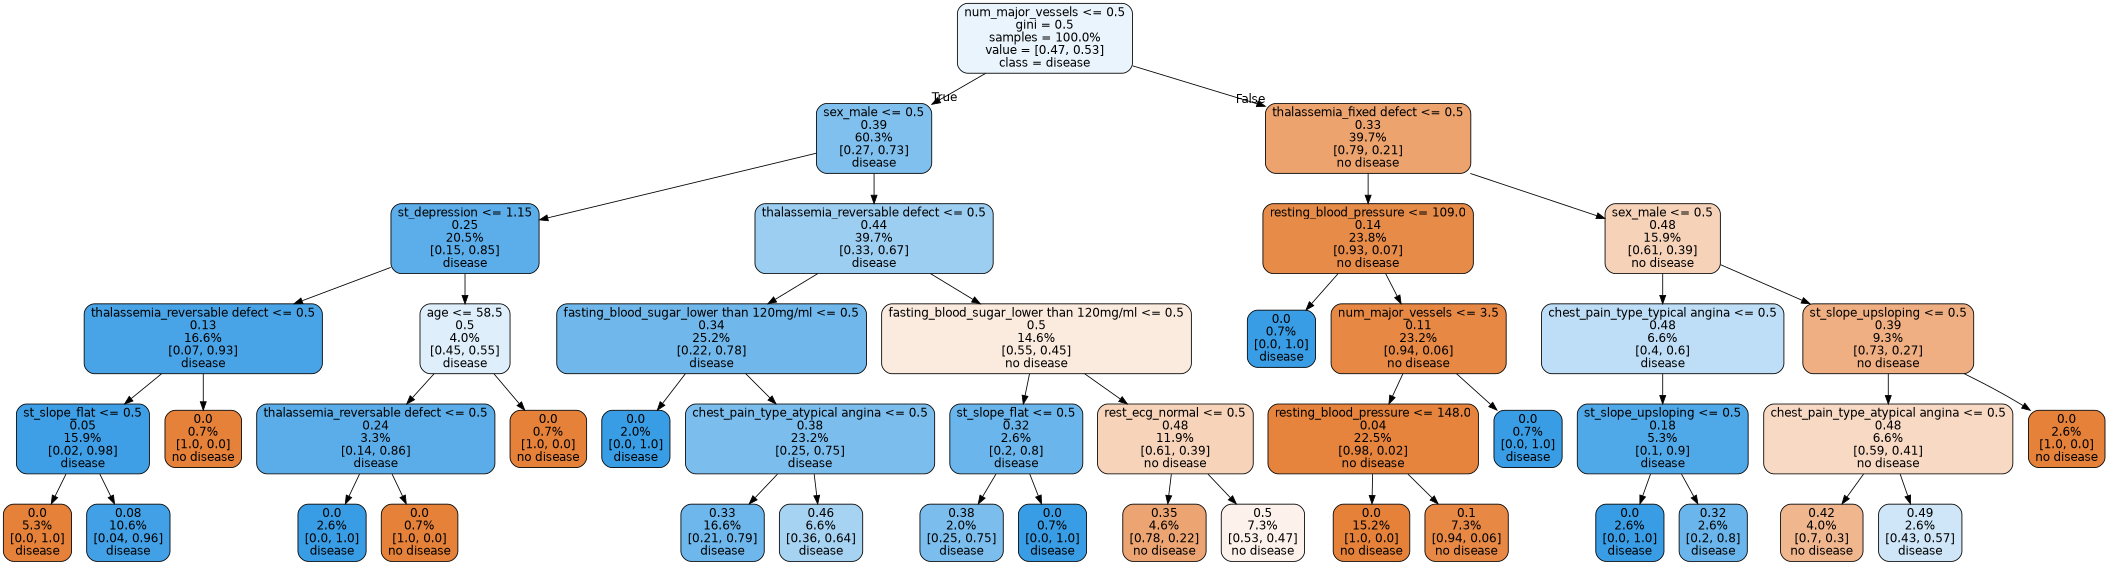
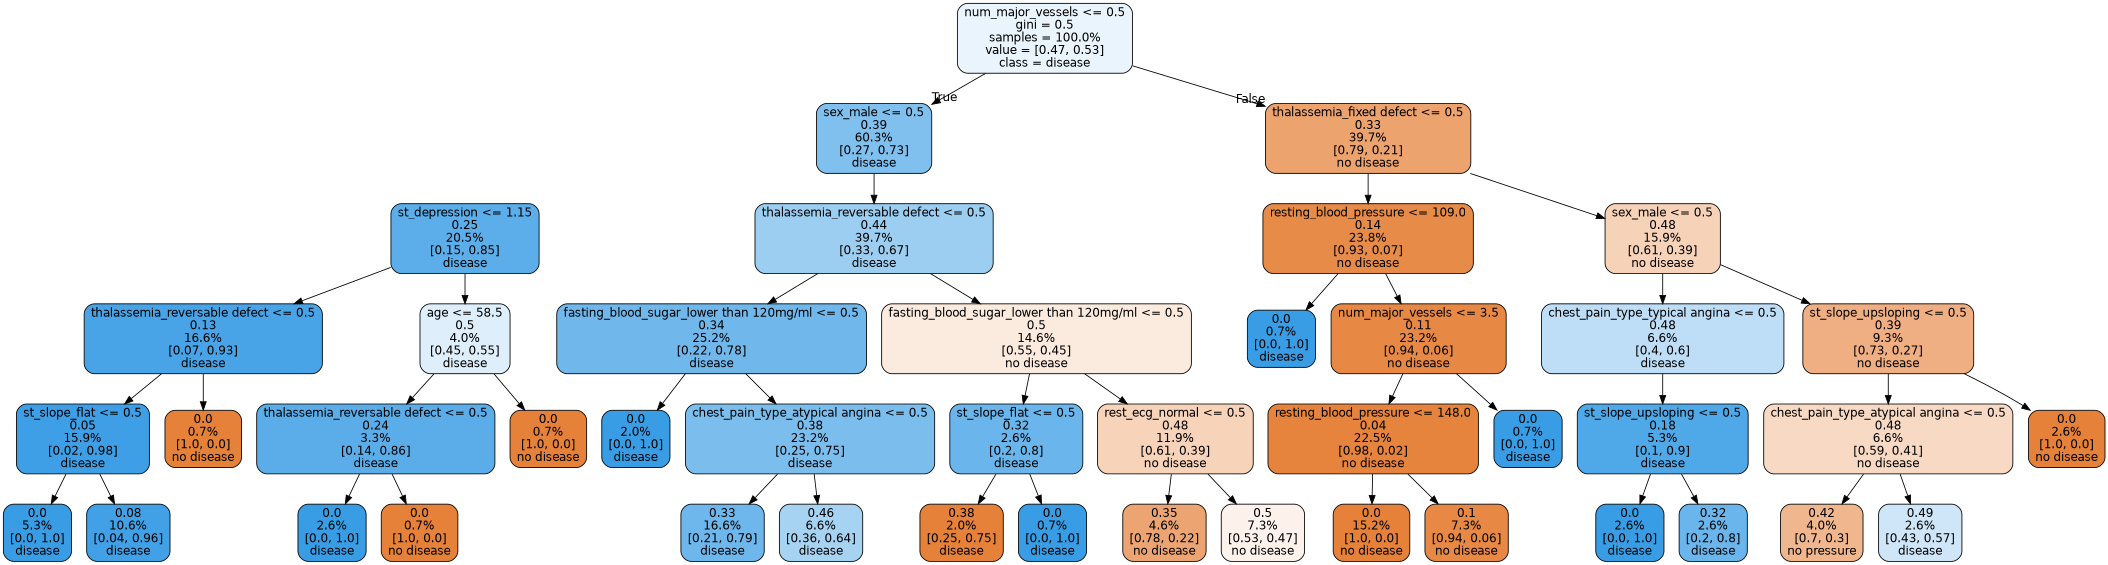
(682, 186) -> none
(37, 533) -> (37, 533)
(962, 533) -> (962, 533)
(1822, 533) -> (1822, 533)
